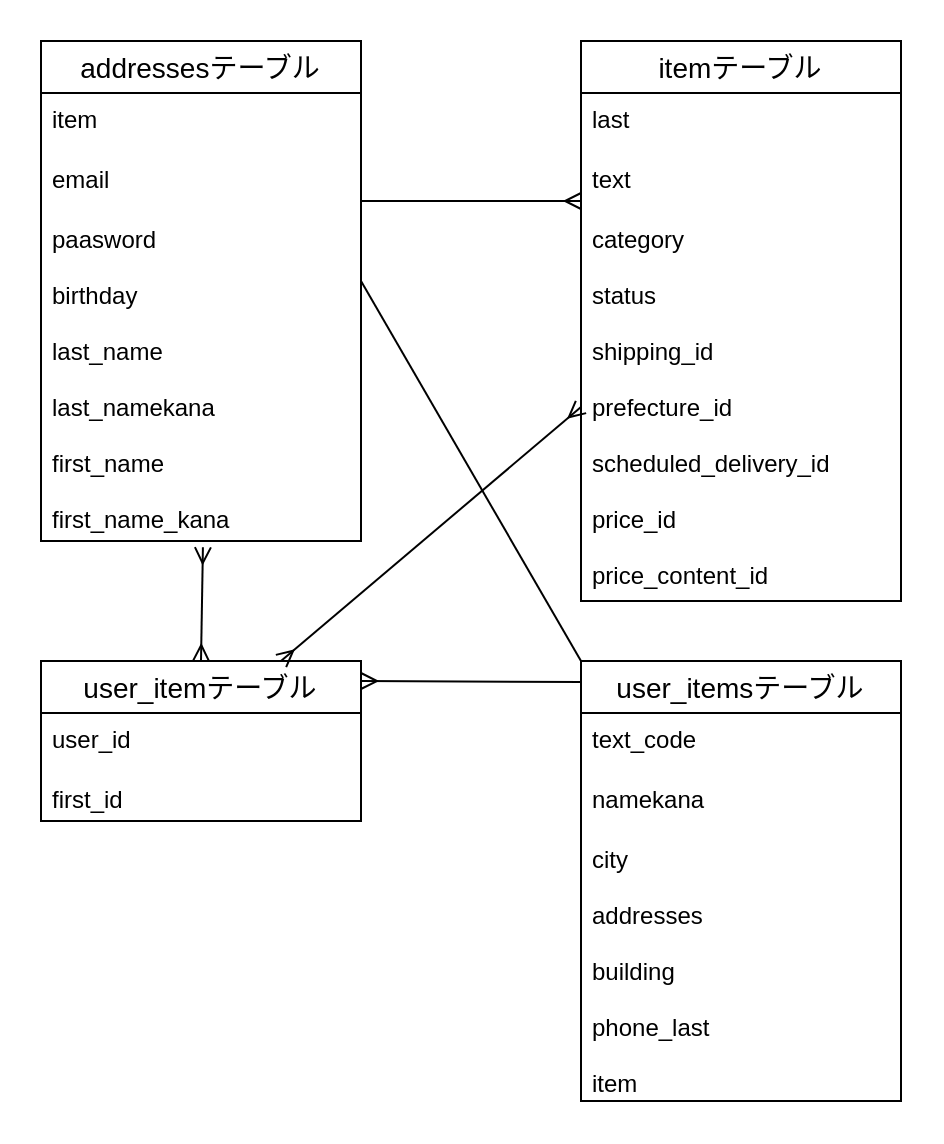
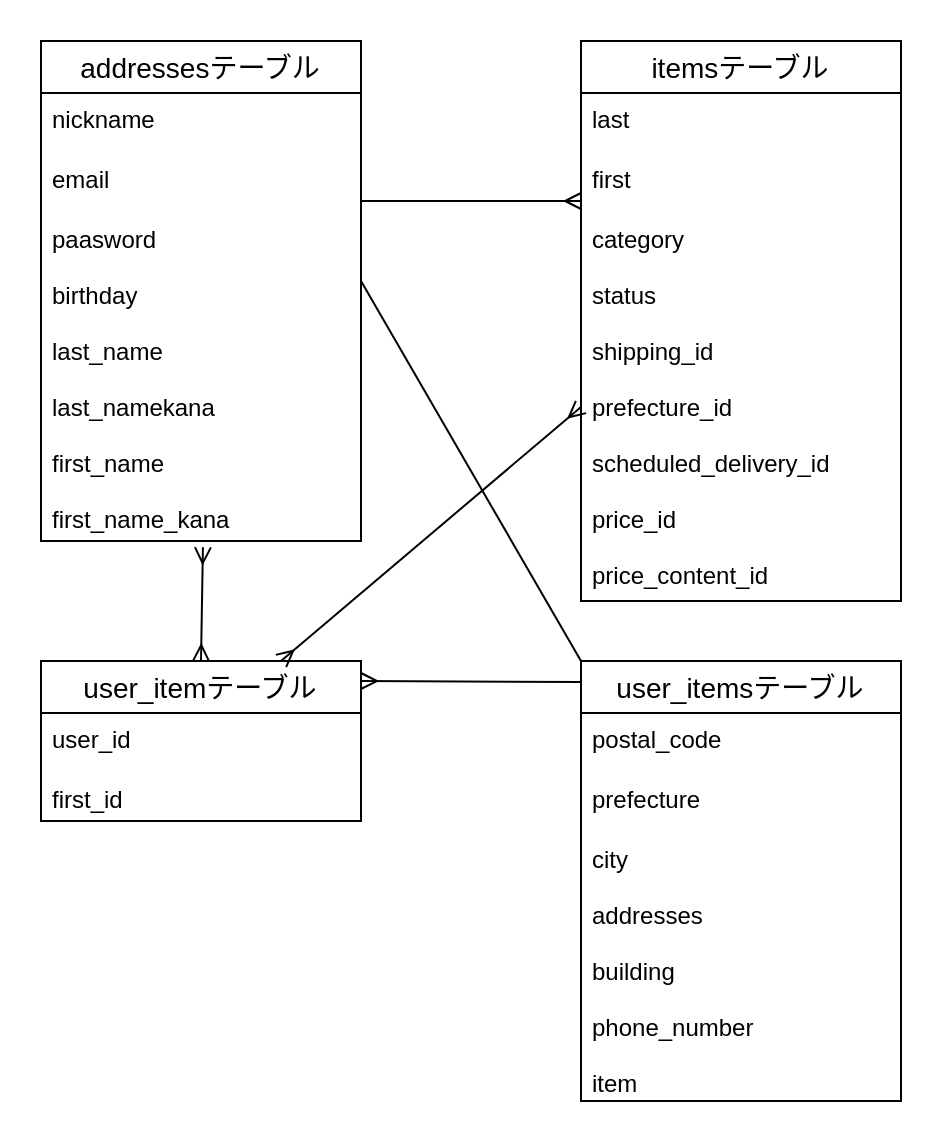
(740, 69) -> (740, 69)
(76, 120) -> (103, 120)
(619, 180) -> (622, 180)
(652, 740) -> (663, 740)
(646, 800) -> (659, 800)
(616, 860) -> (616, 860)
